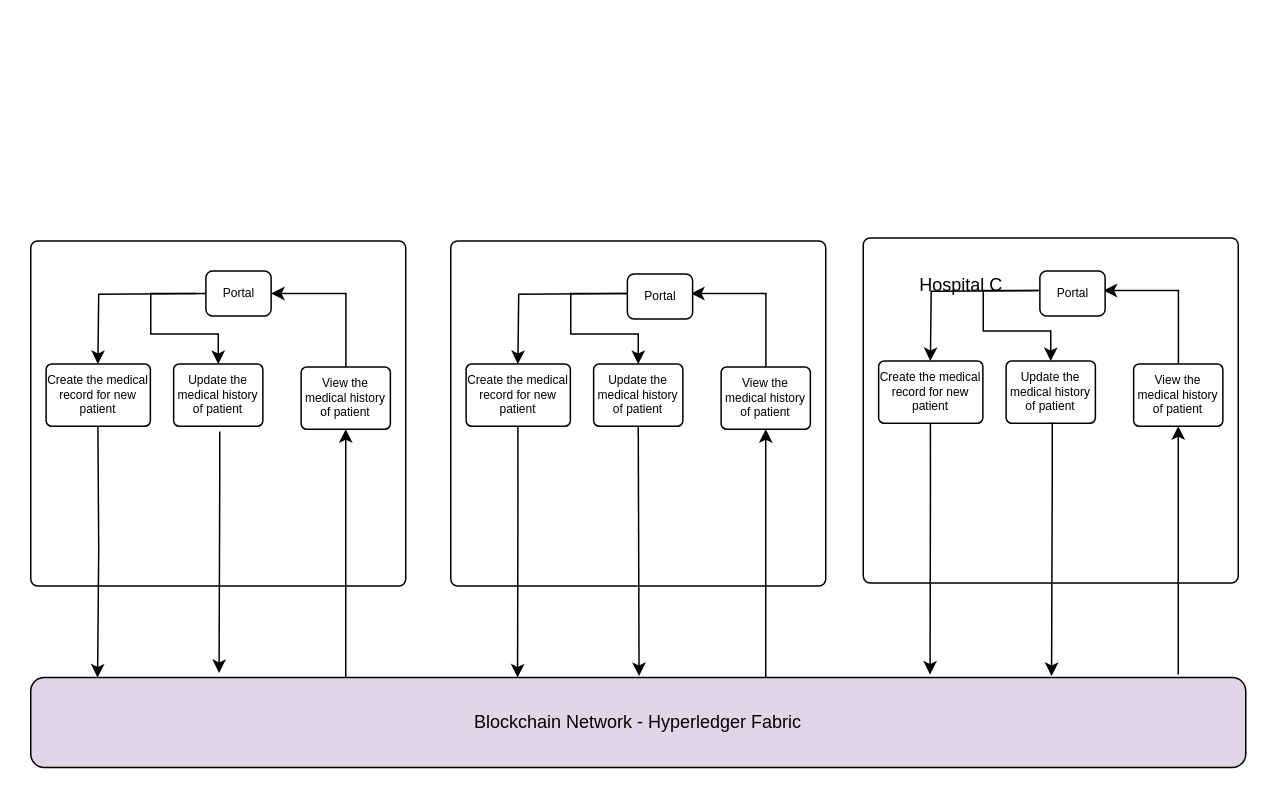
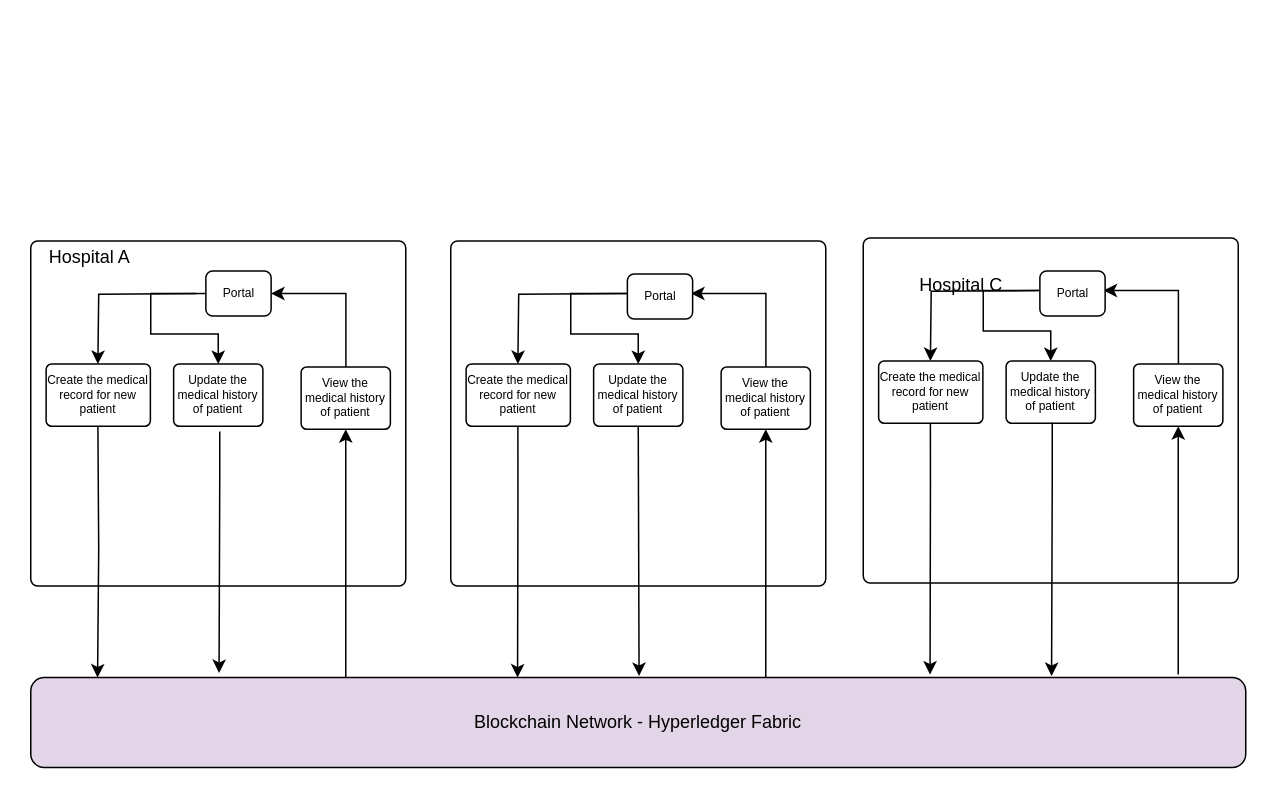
none -> (89, 257)
